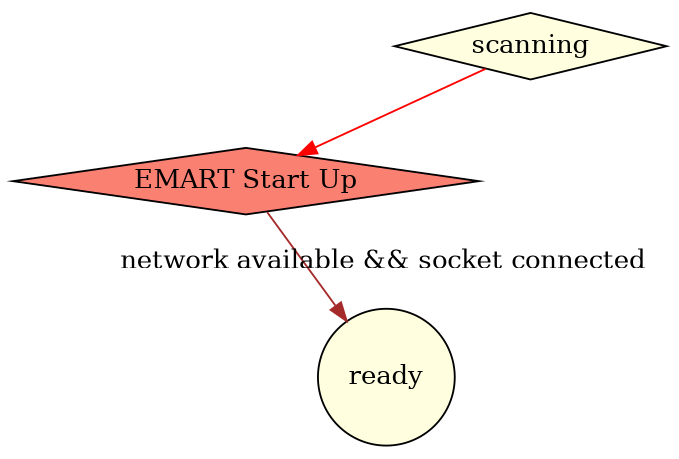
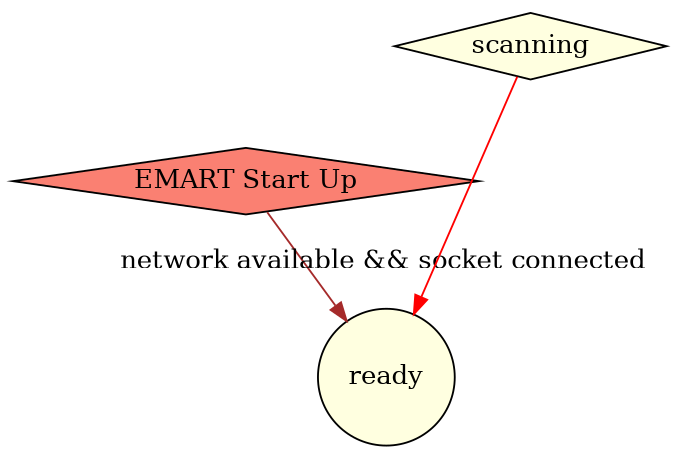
(400, 108) -> (469, 187)
